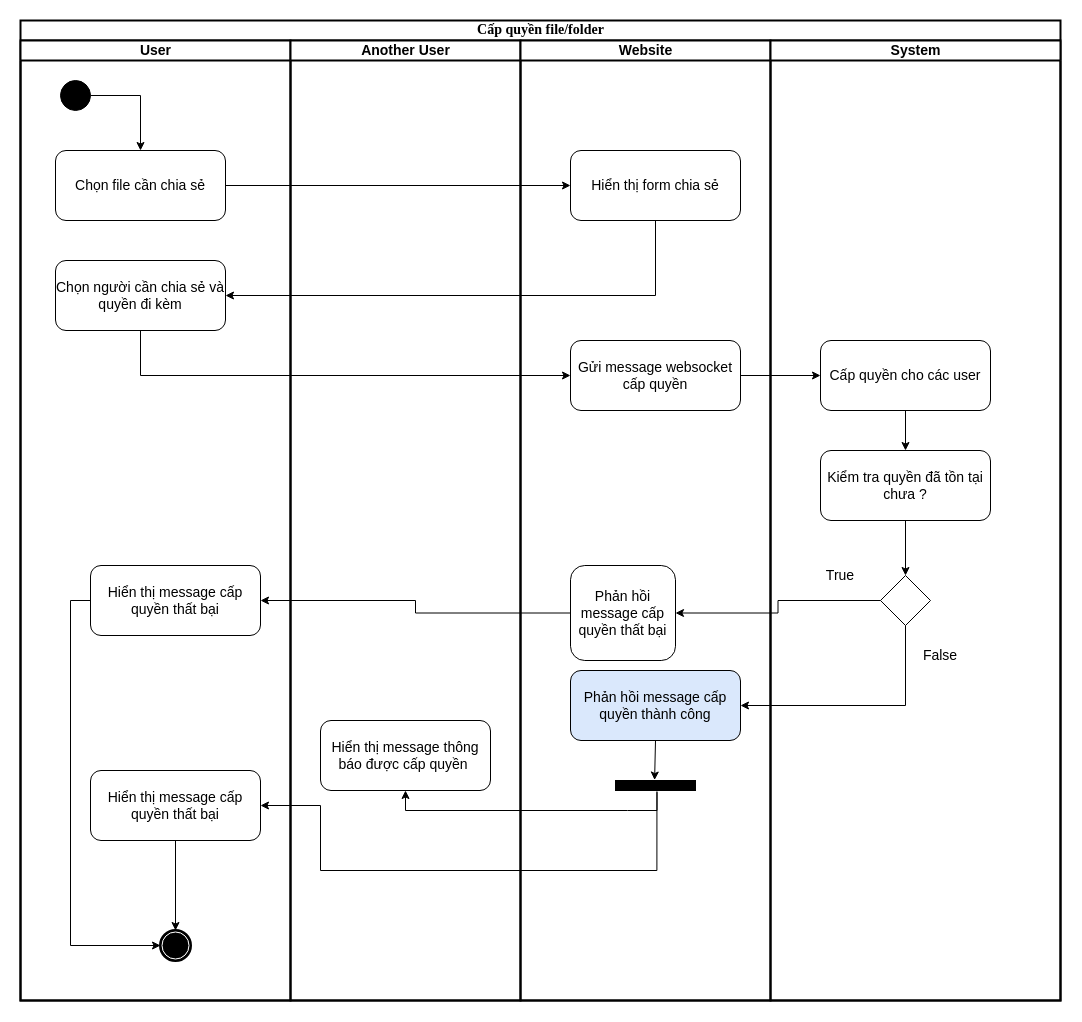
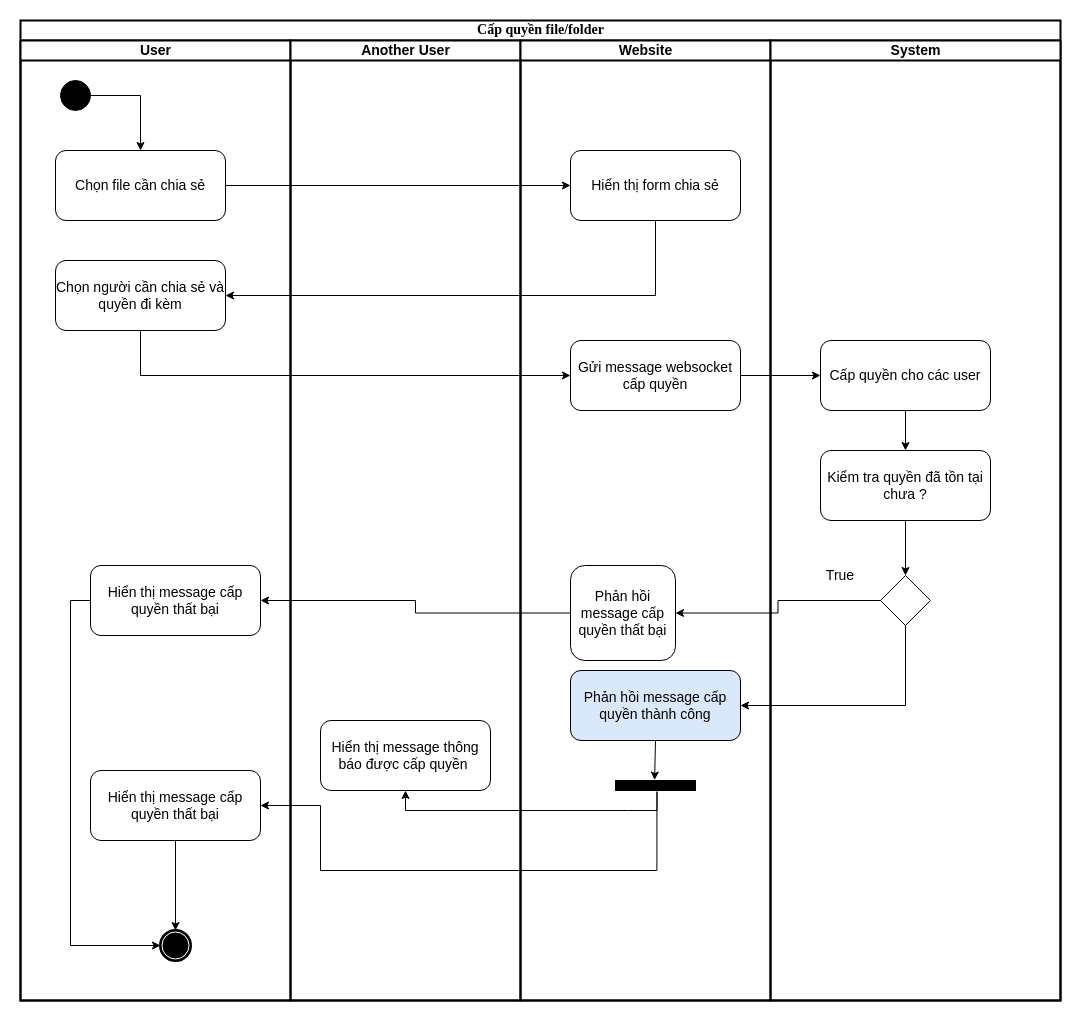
(941, 656) -> none
